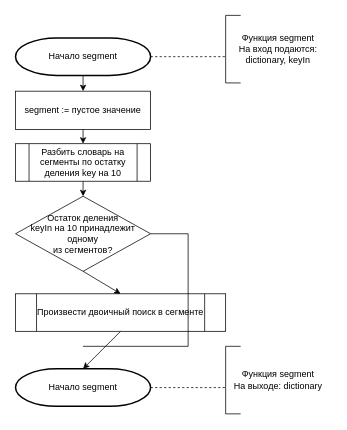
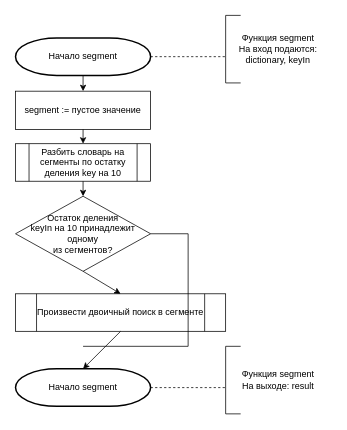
(278, 380) -> (278, 380)
